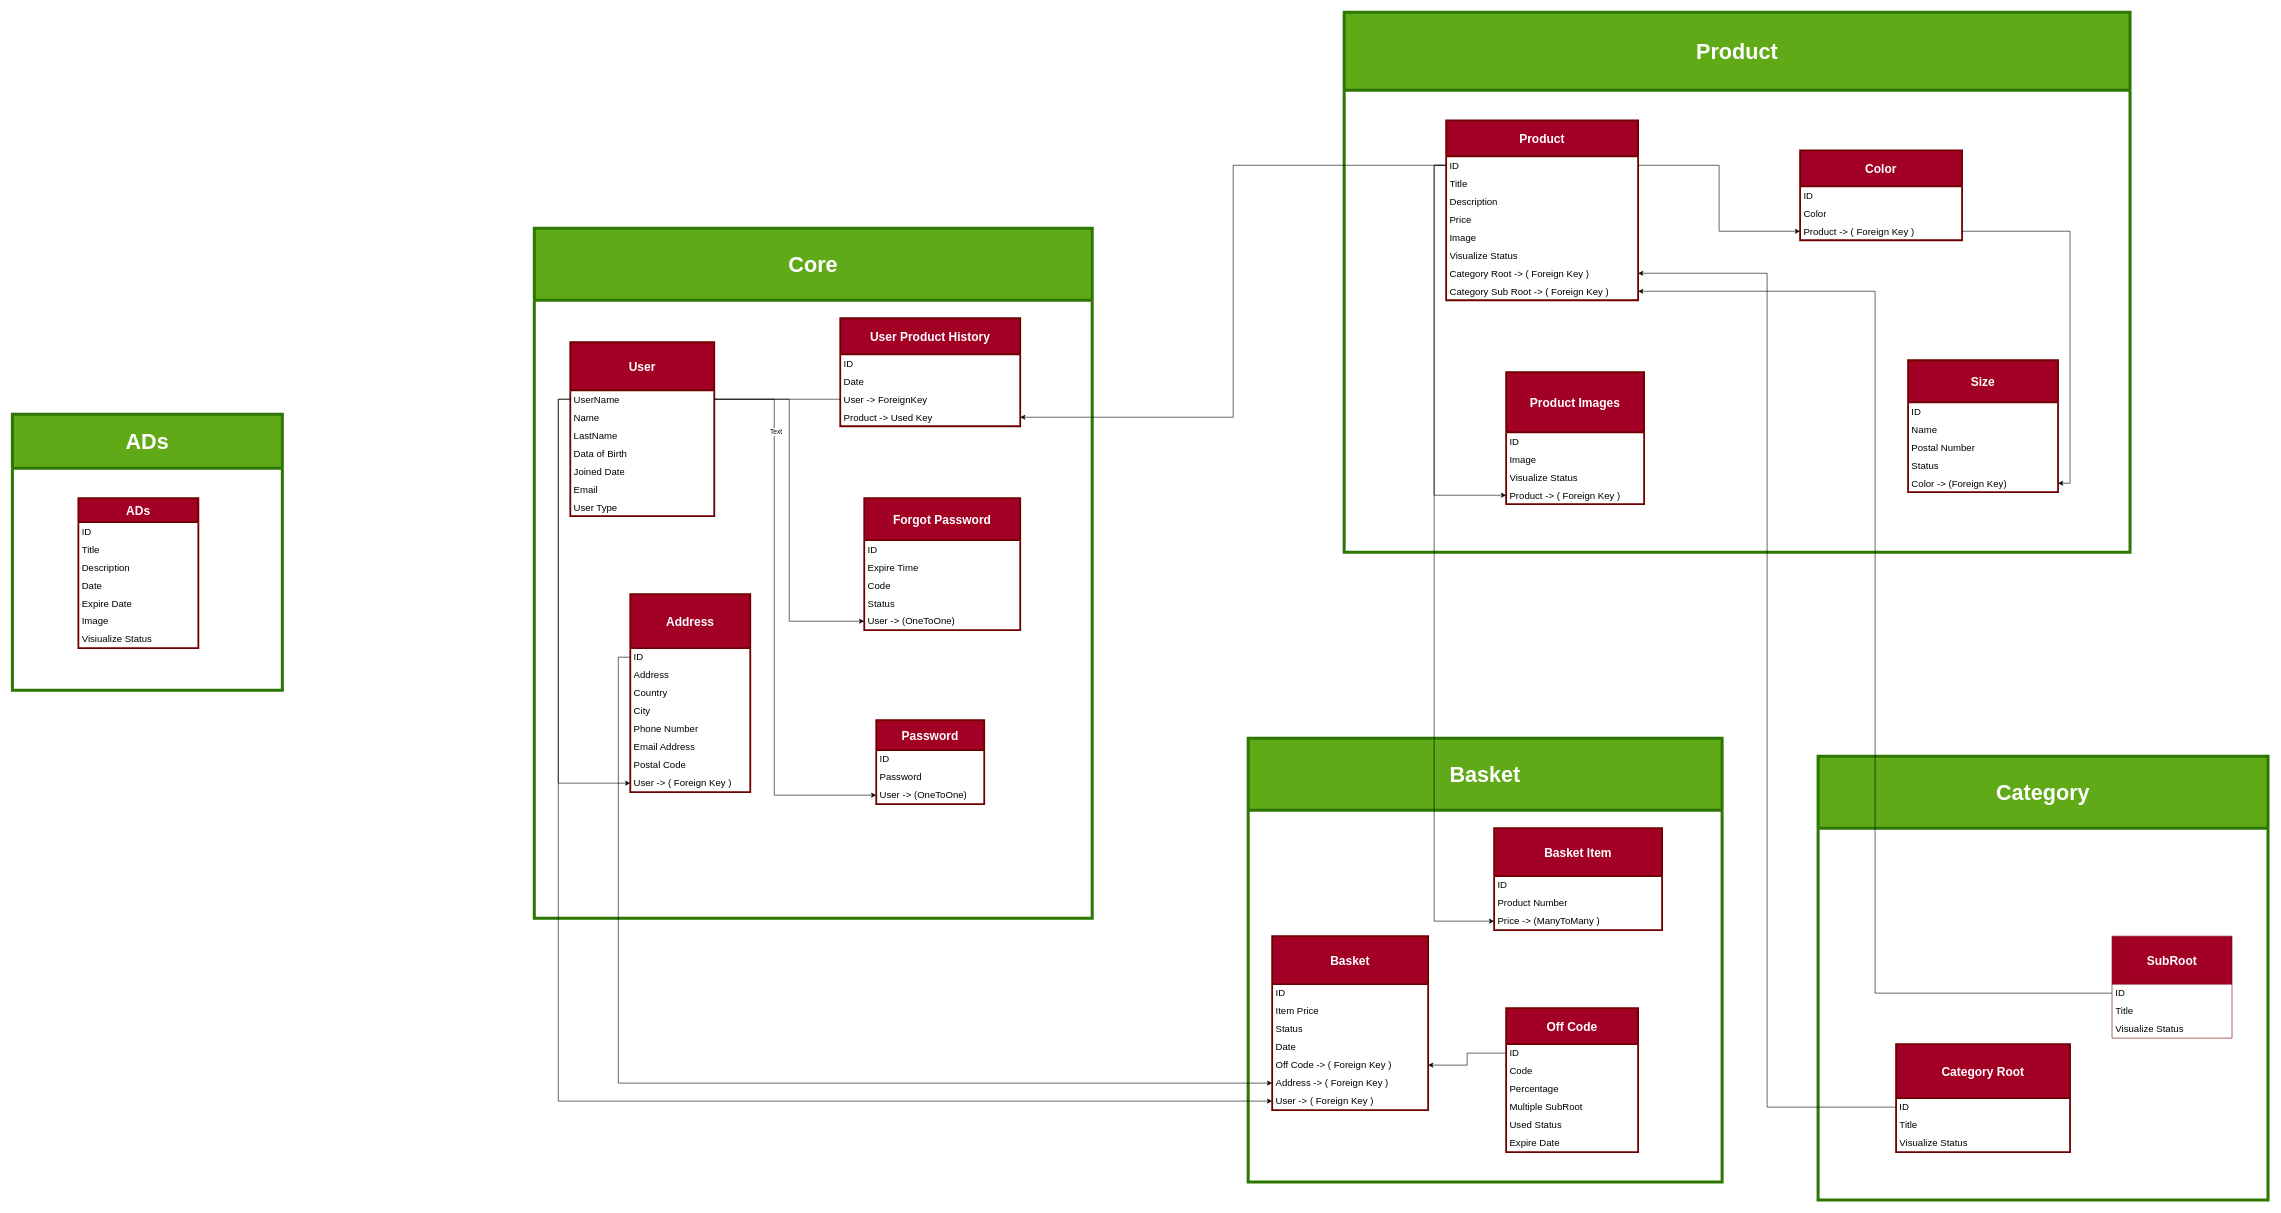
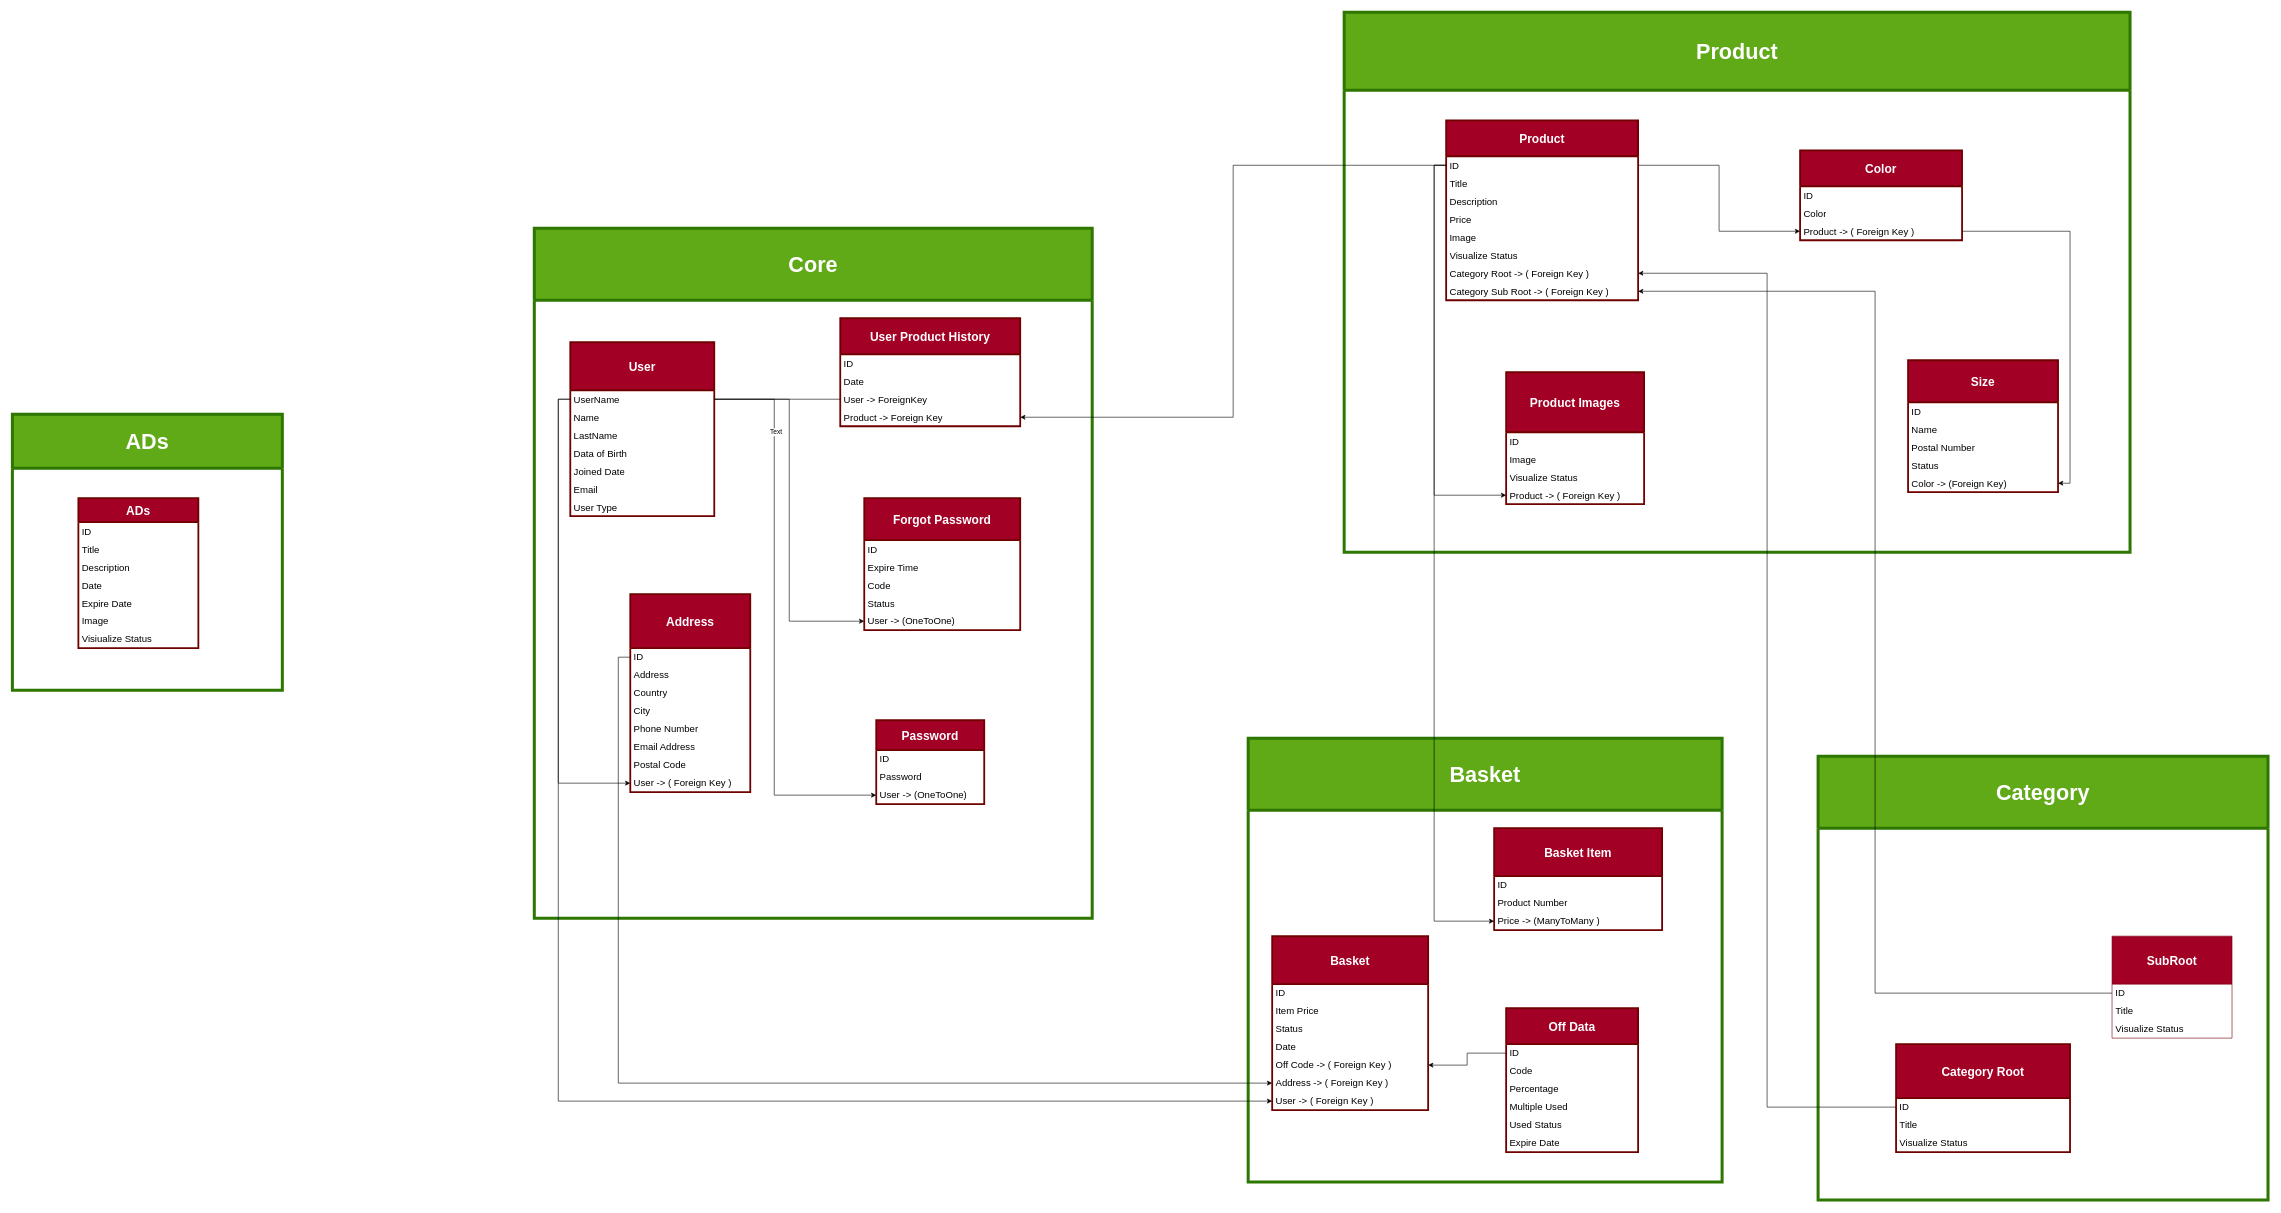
(879, 417) -> (885, 417)
(1572, 1026) -> (1572, 1026)
(1538, 1107) -> (1532, 1107)
